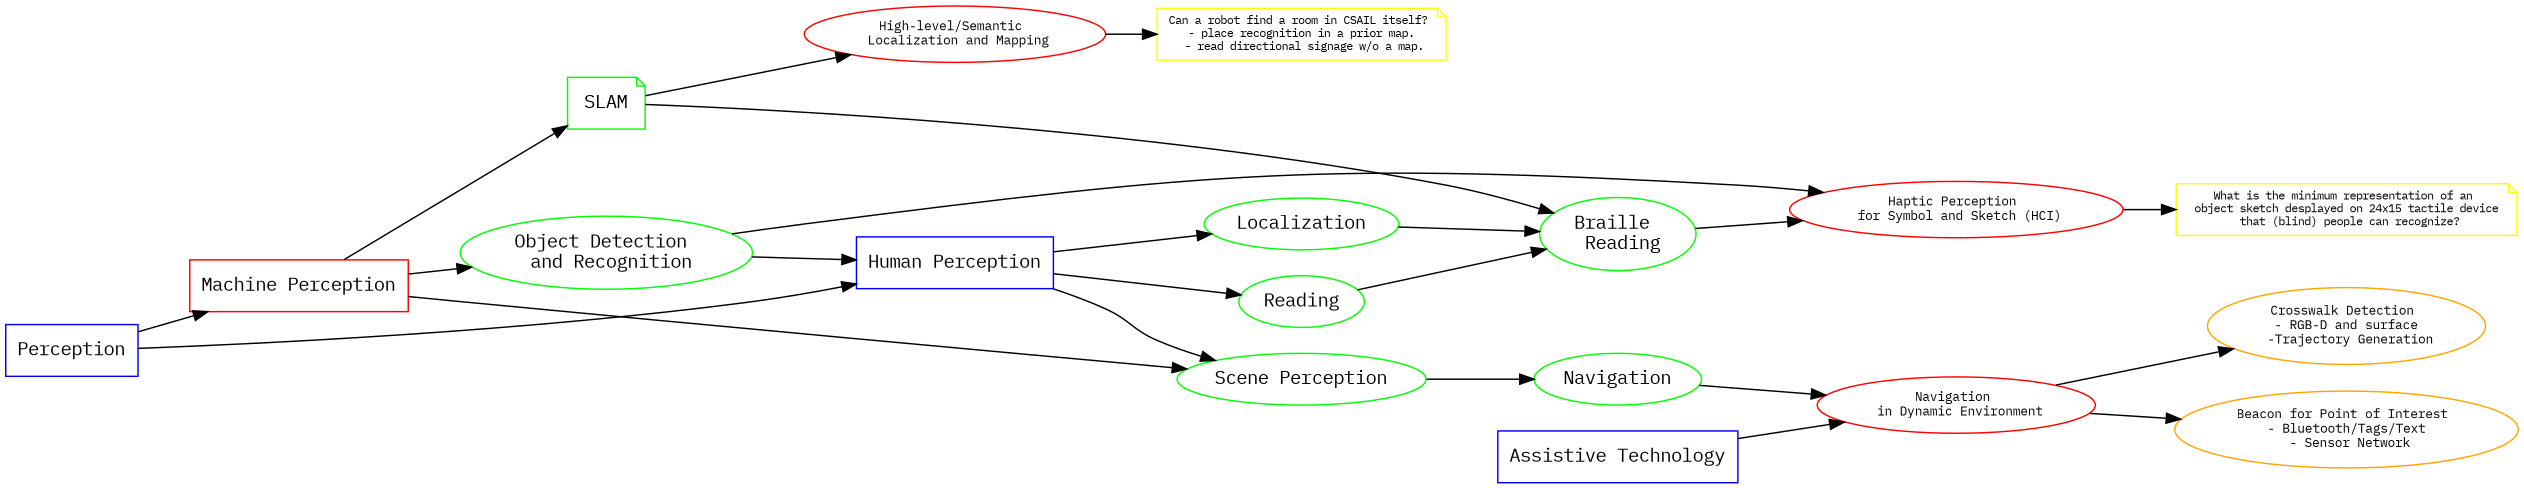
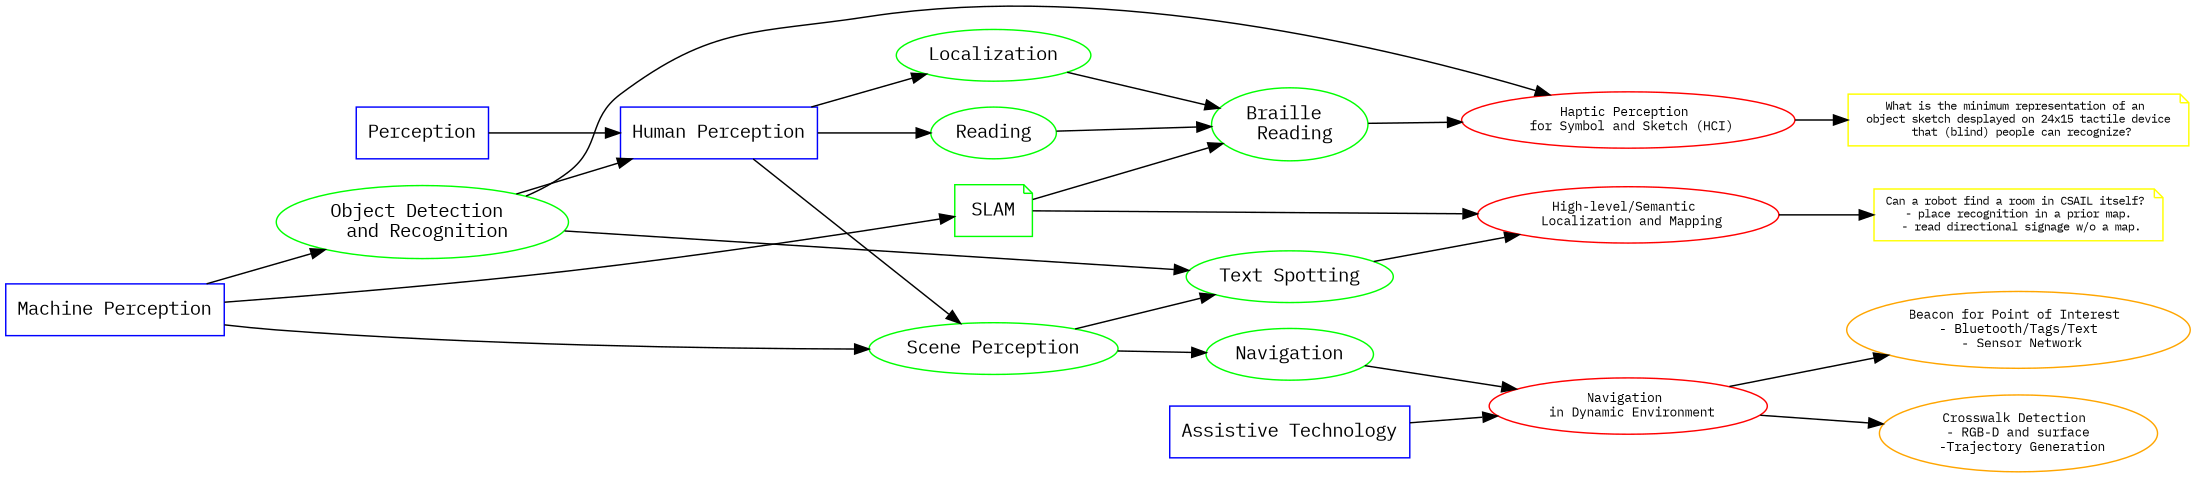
none -> (1290, 277)
(299, 286) -> (115, 310)
(166, 324) -> none
